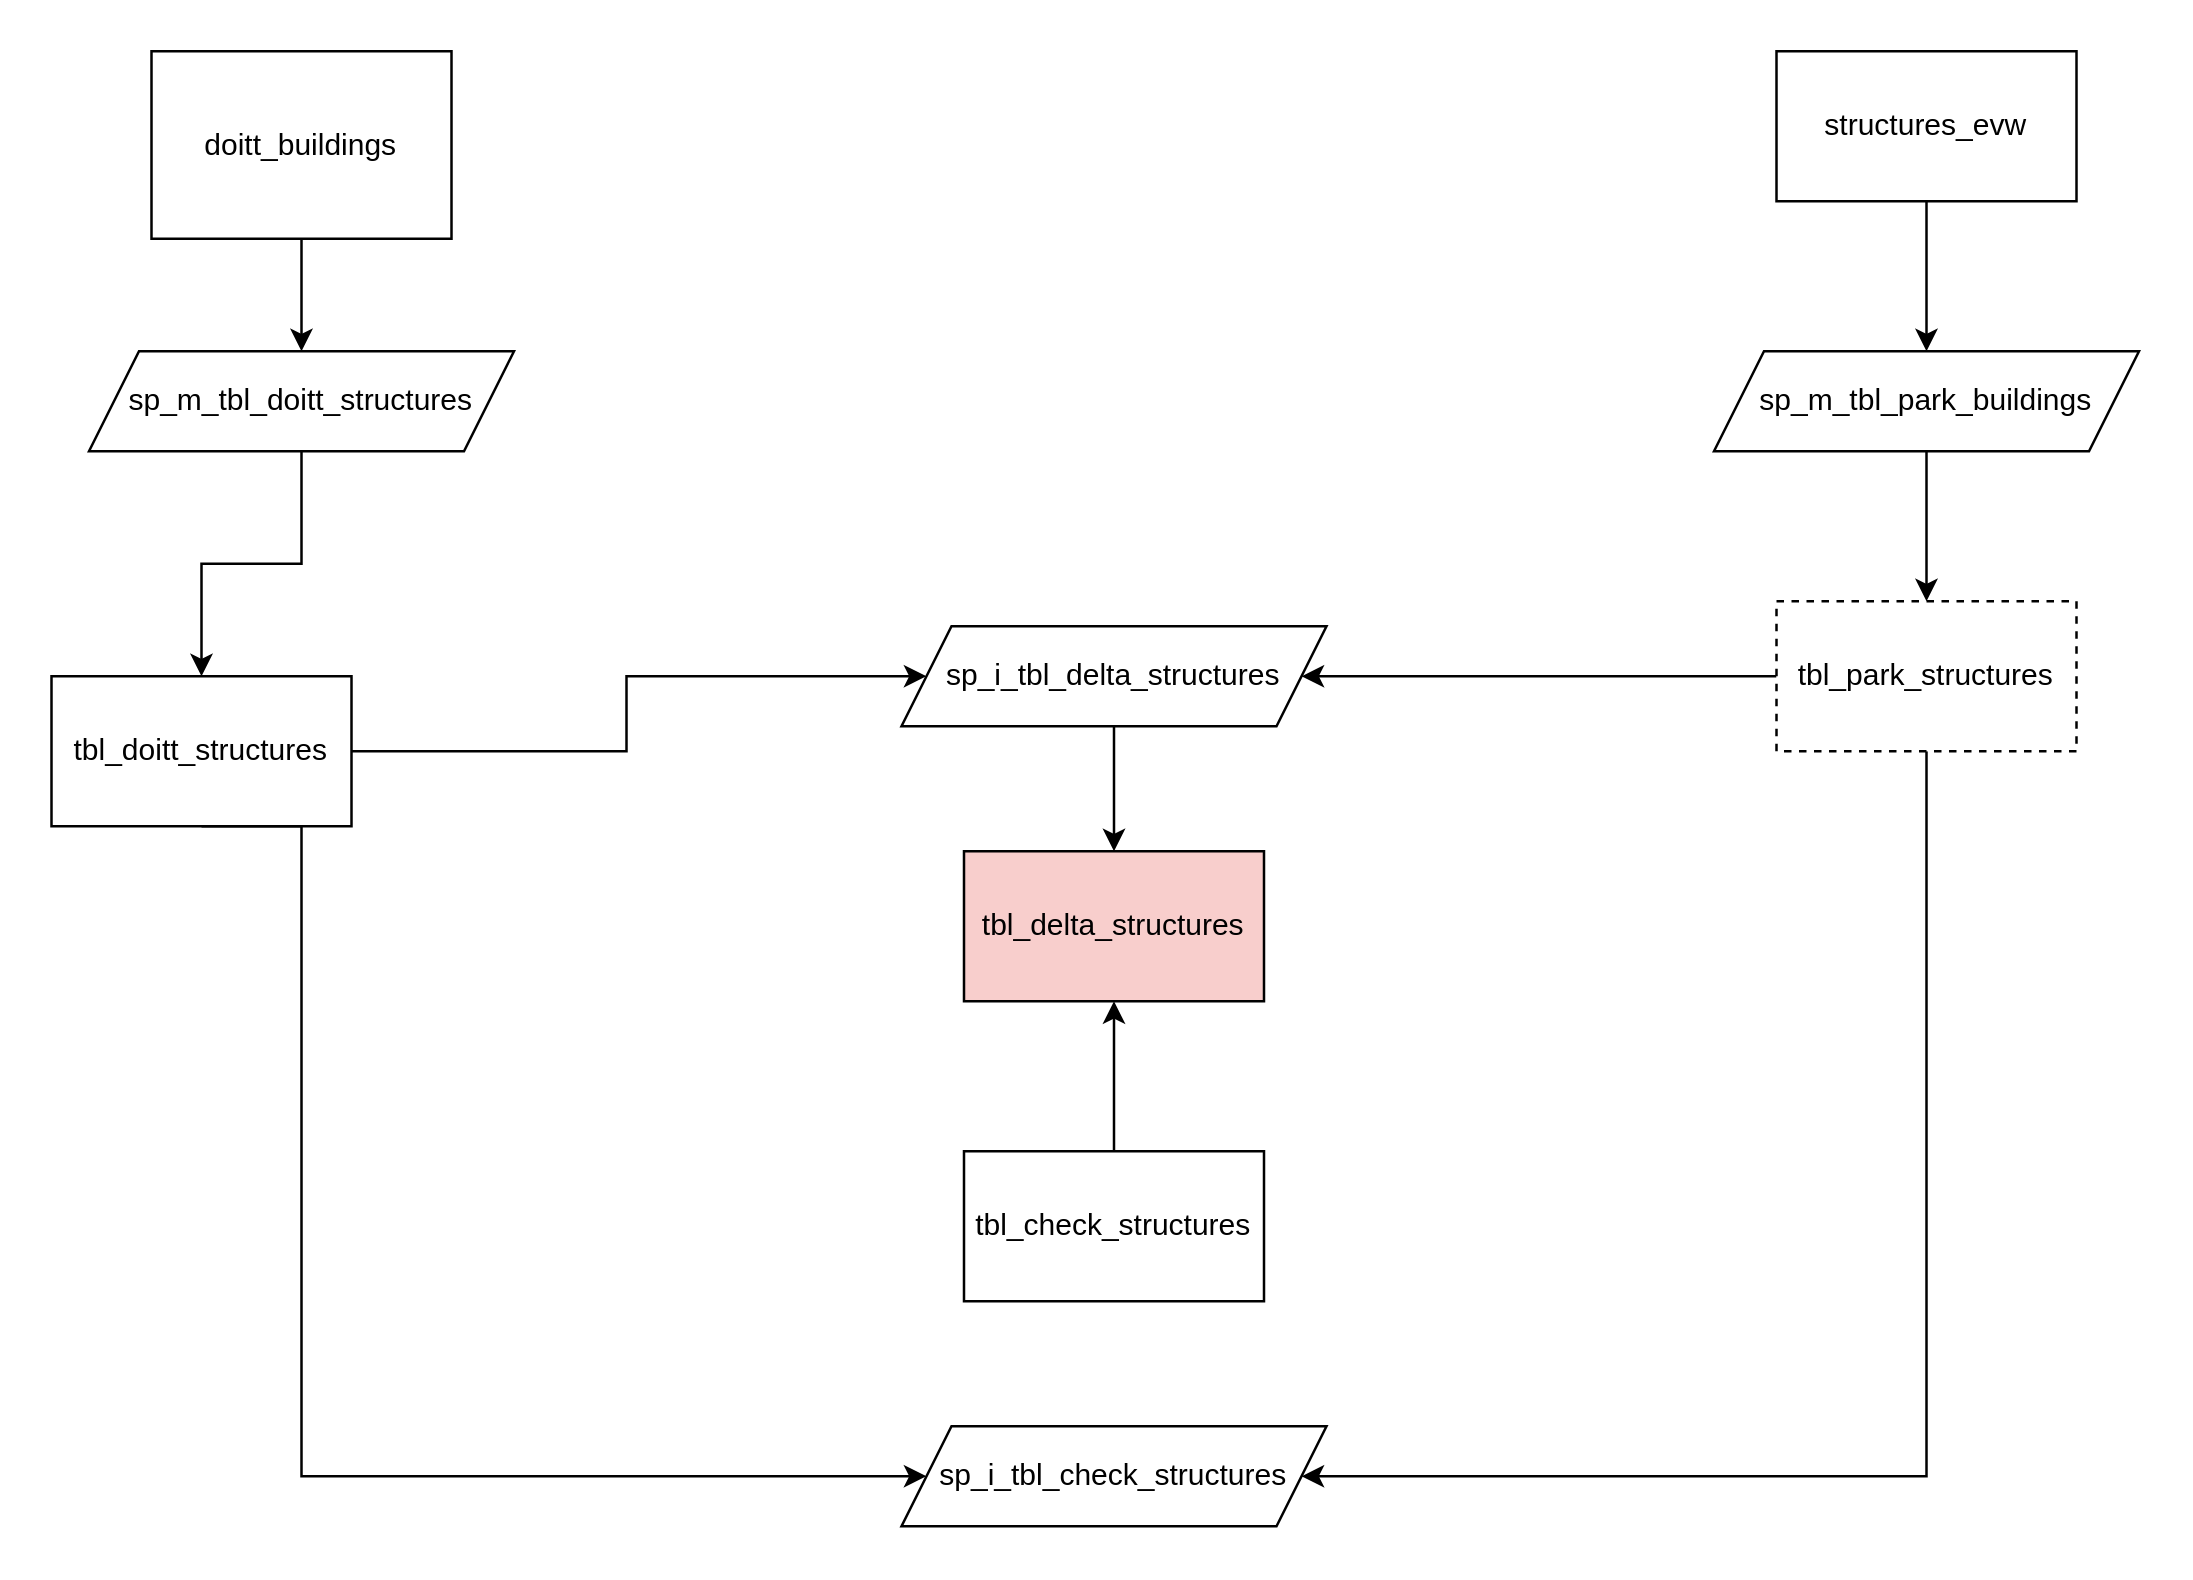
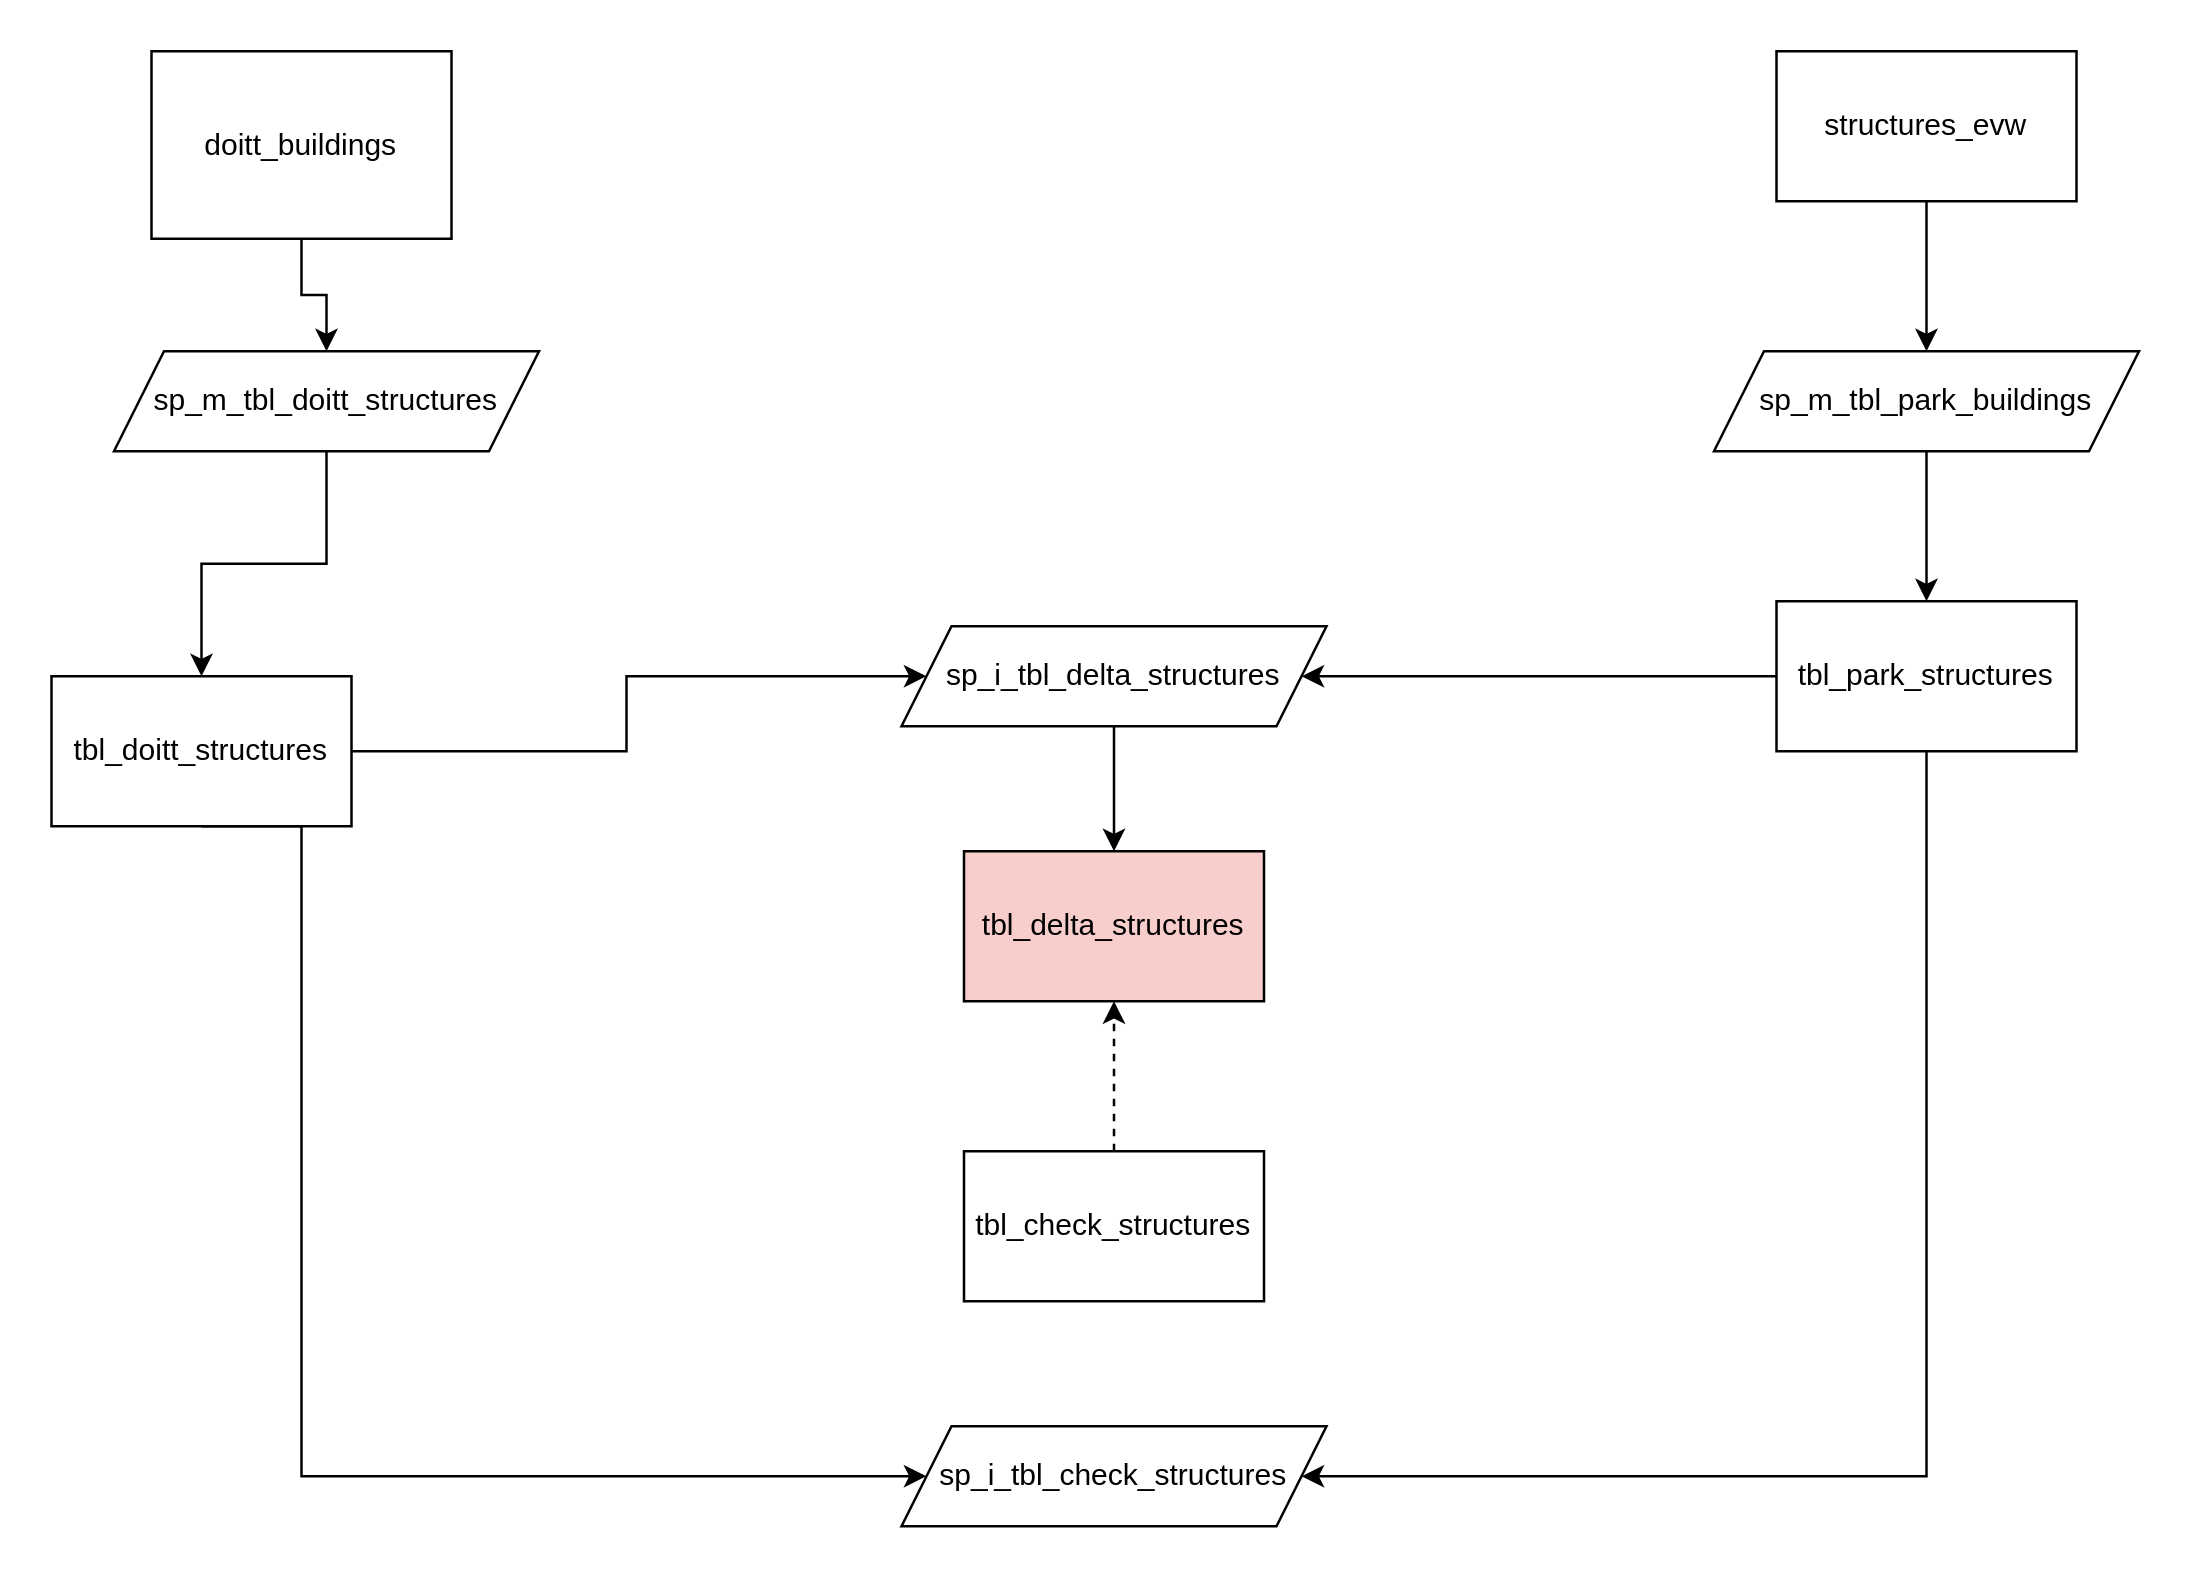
(301, 401) -> (326, 401)
(1926, 676) -> (1926, 676)
(1114, 1081) -> (1114, 1081)
